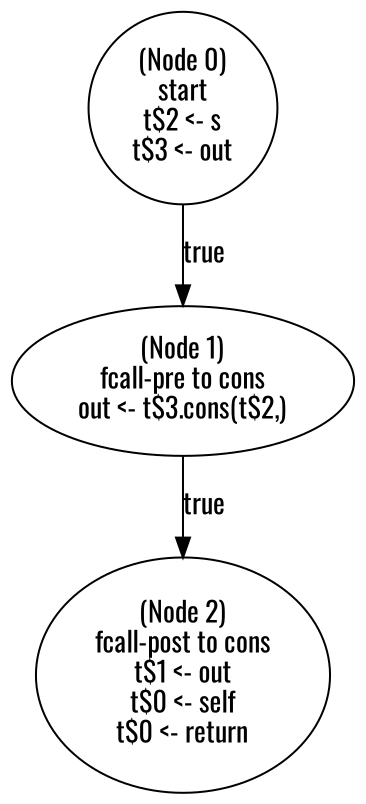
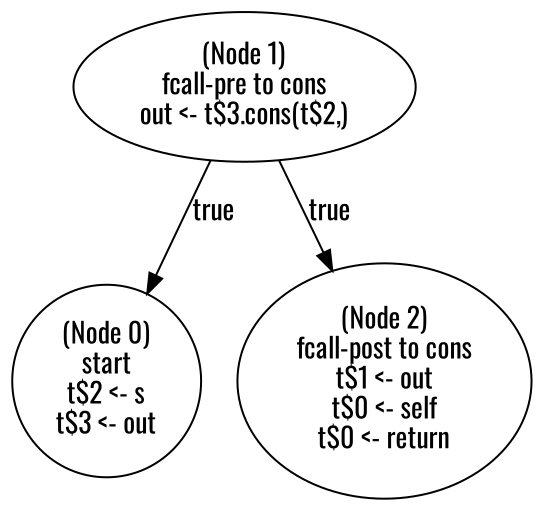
(183, 245) -> (183, 218)
